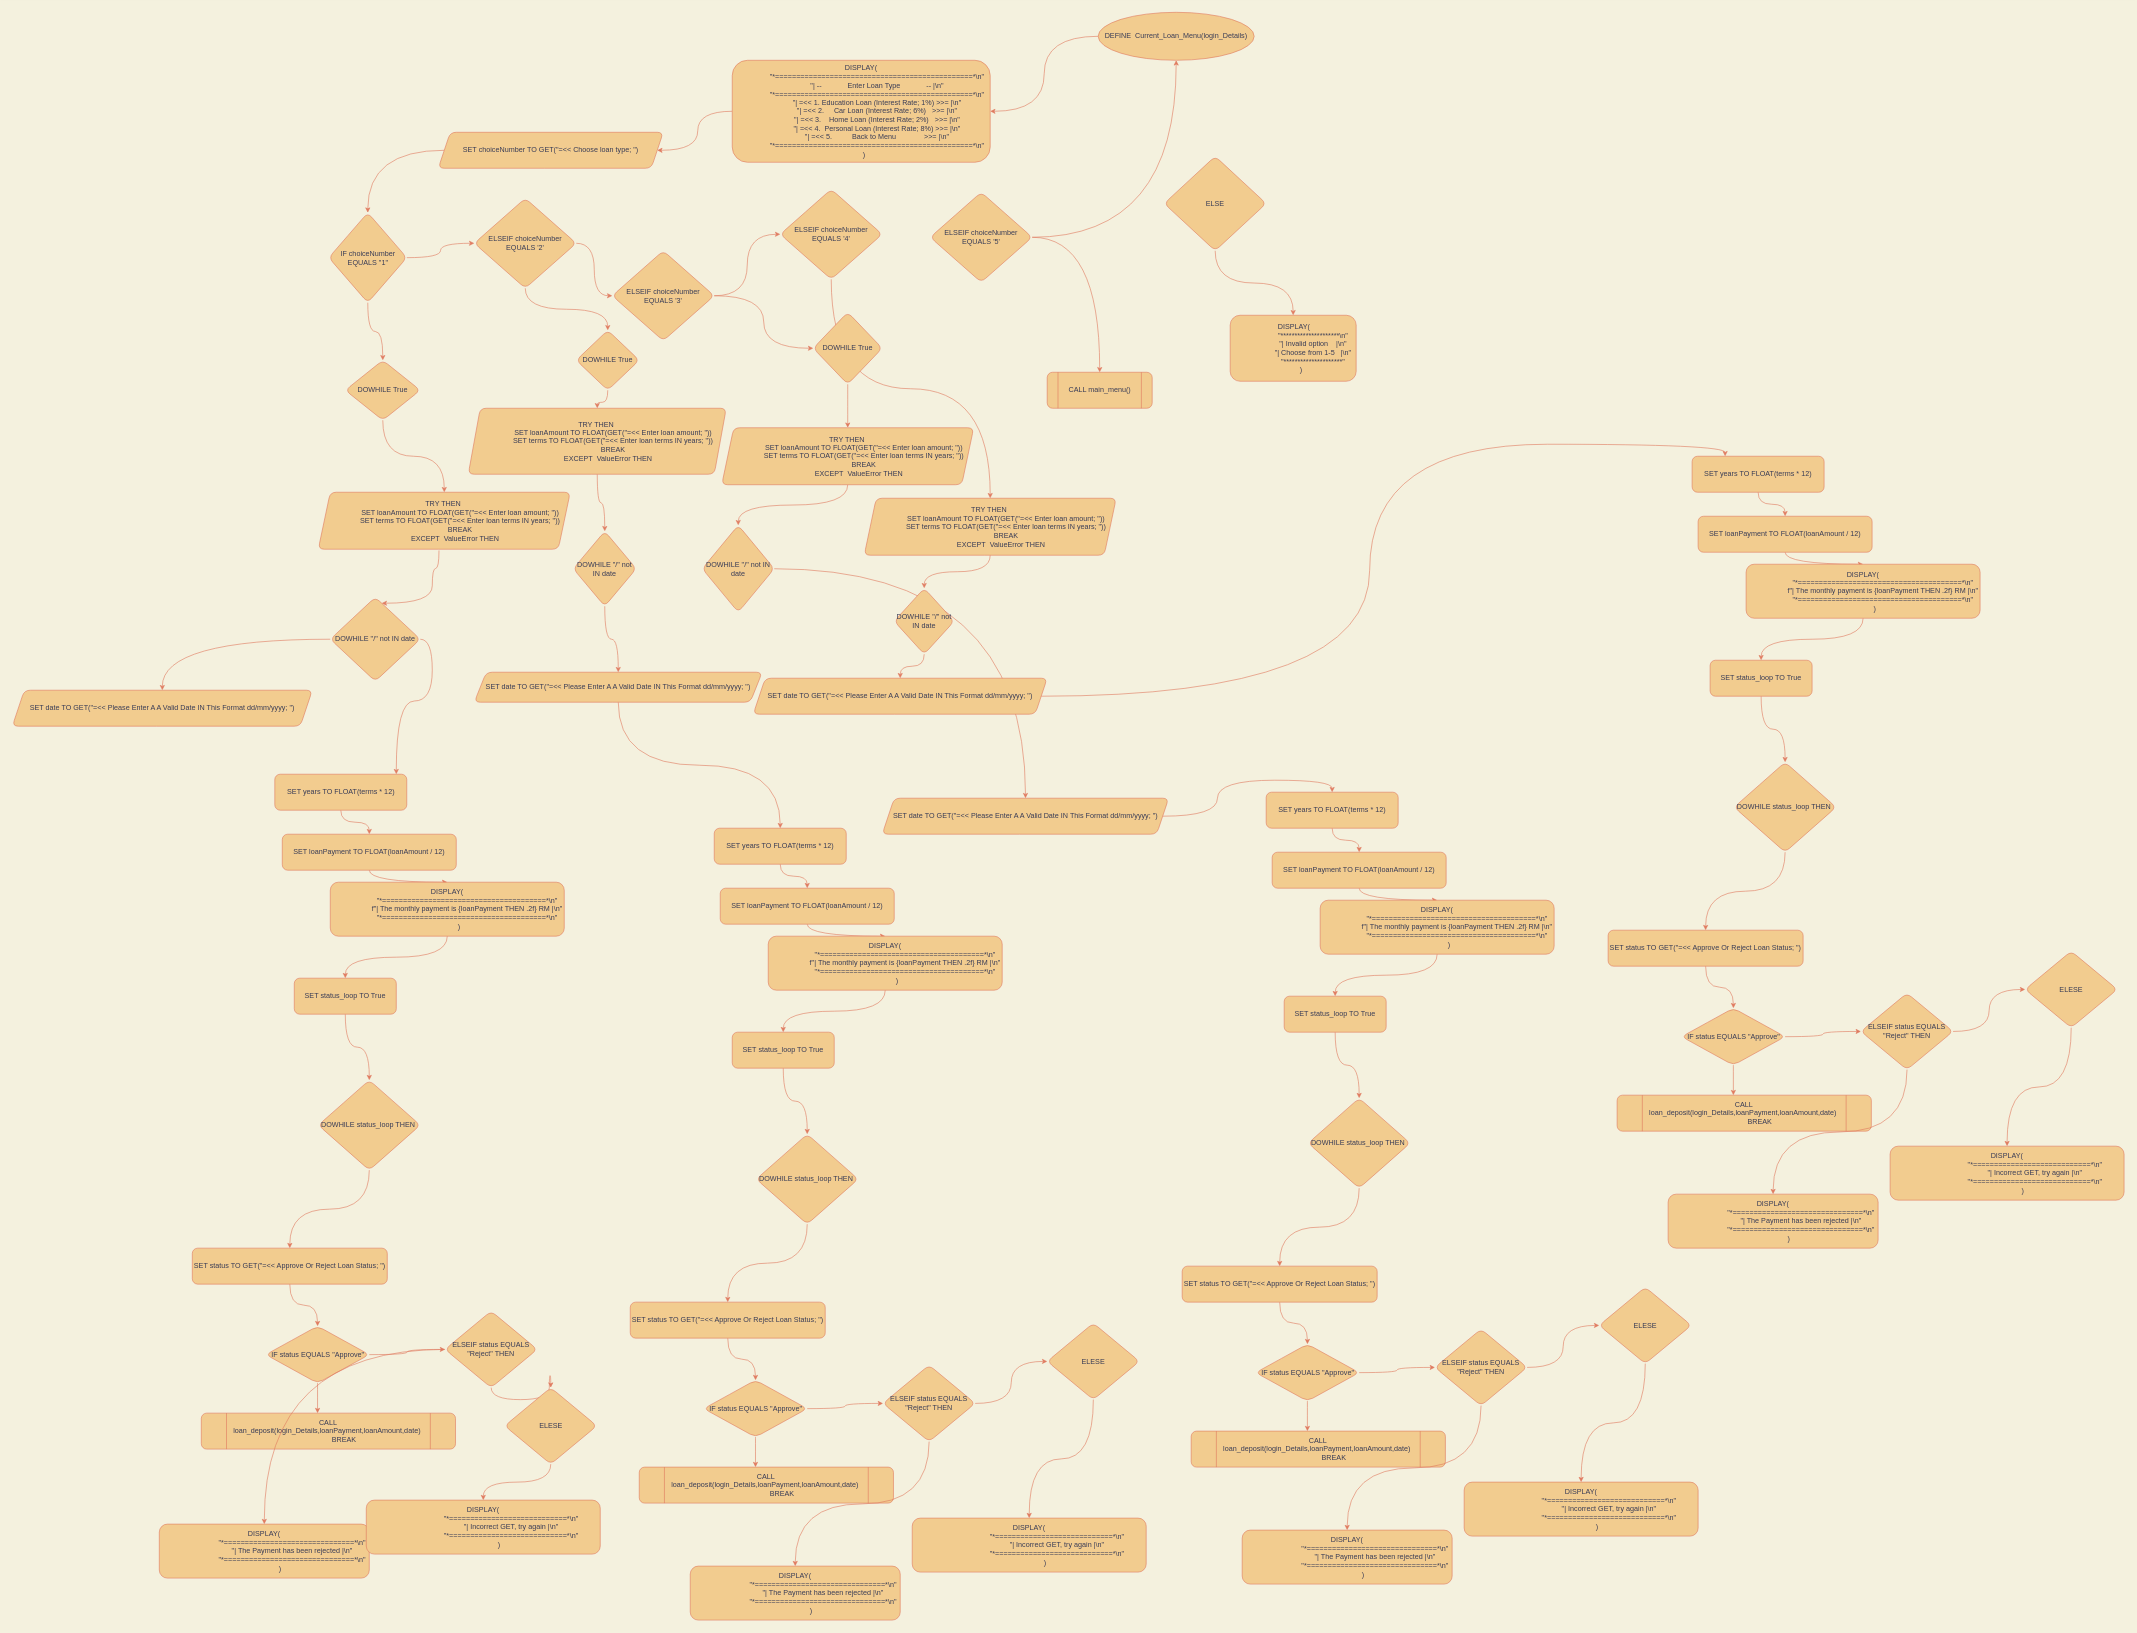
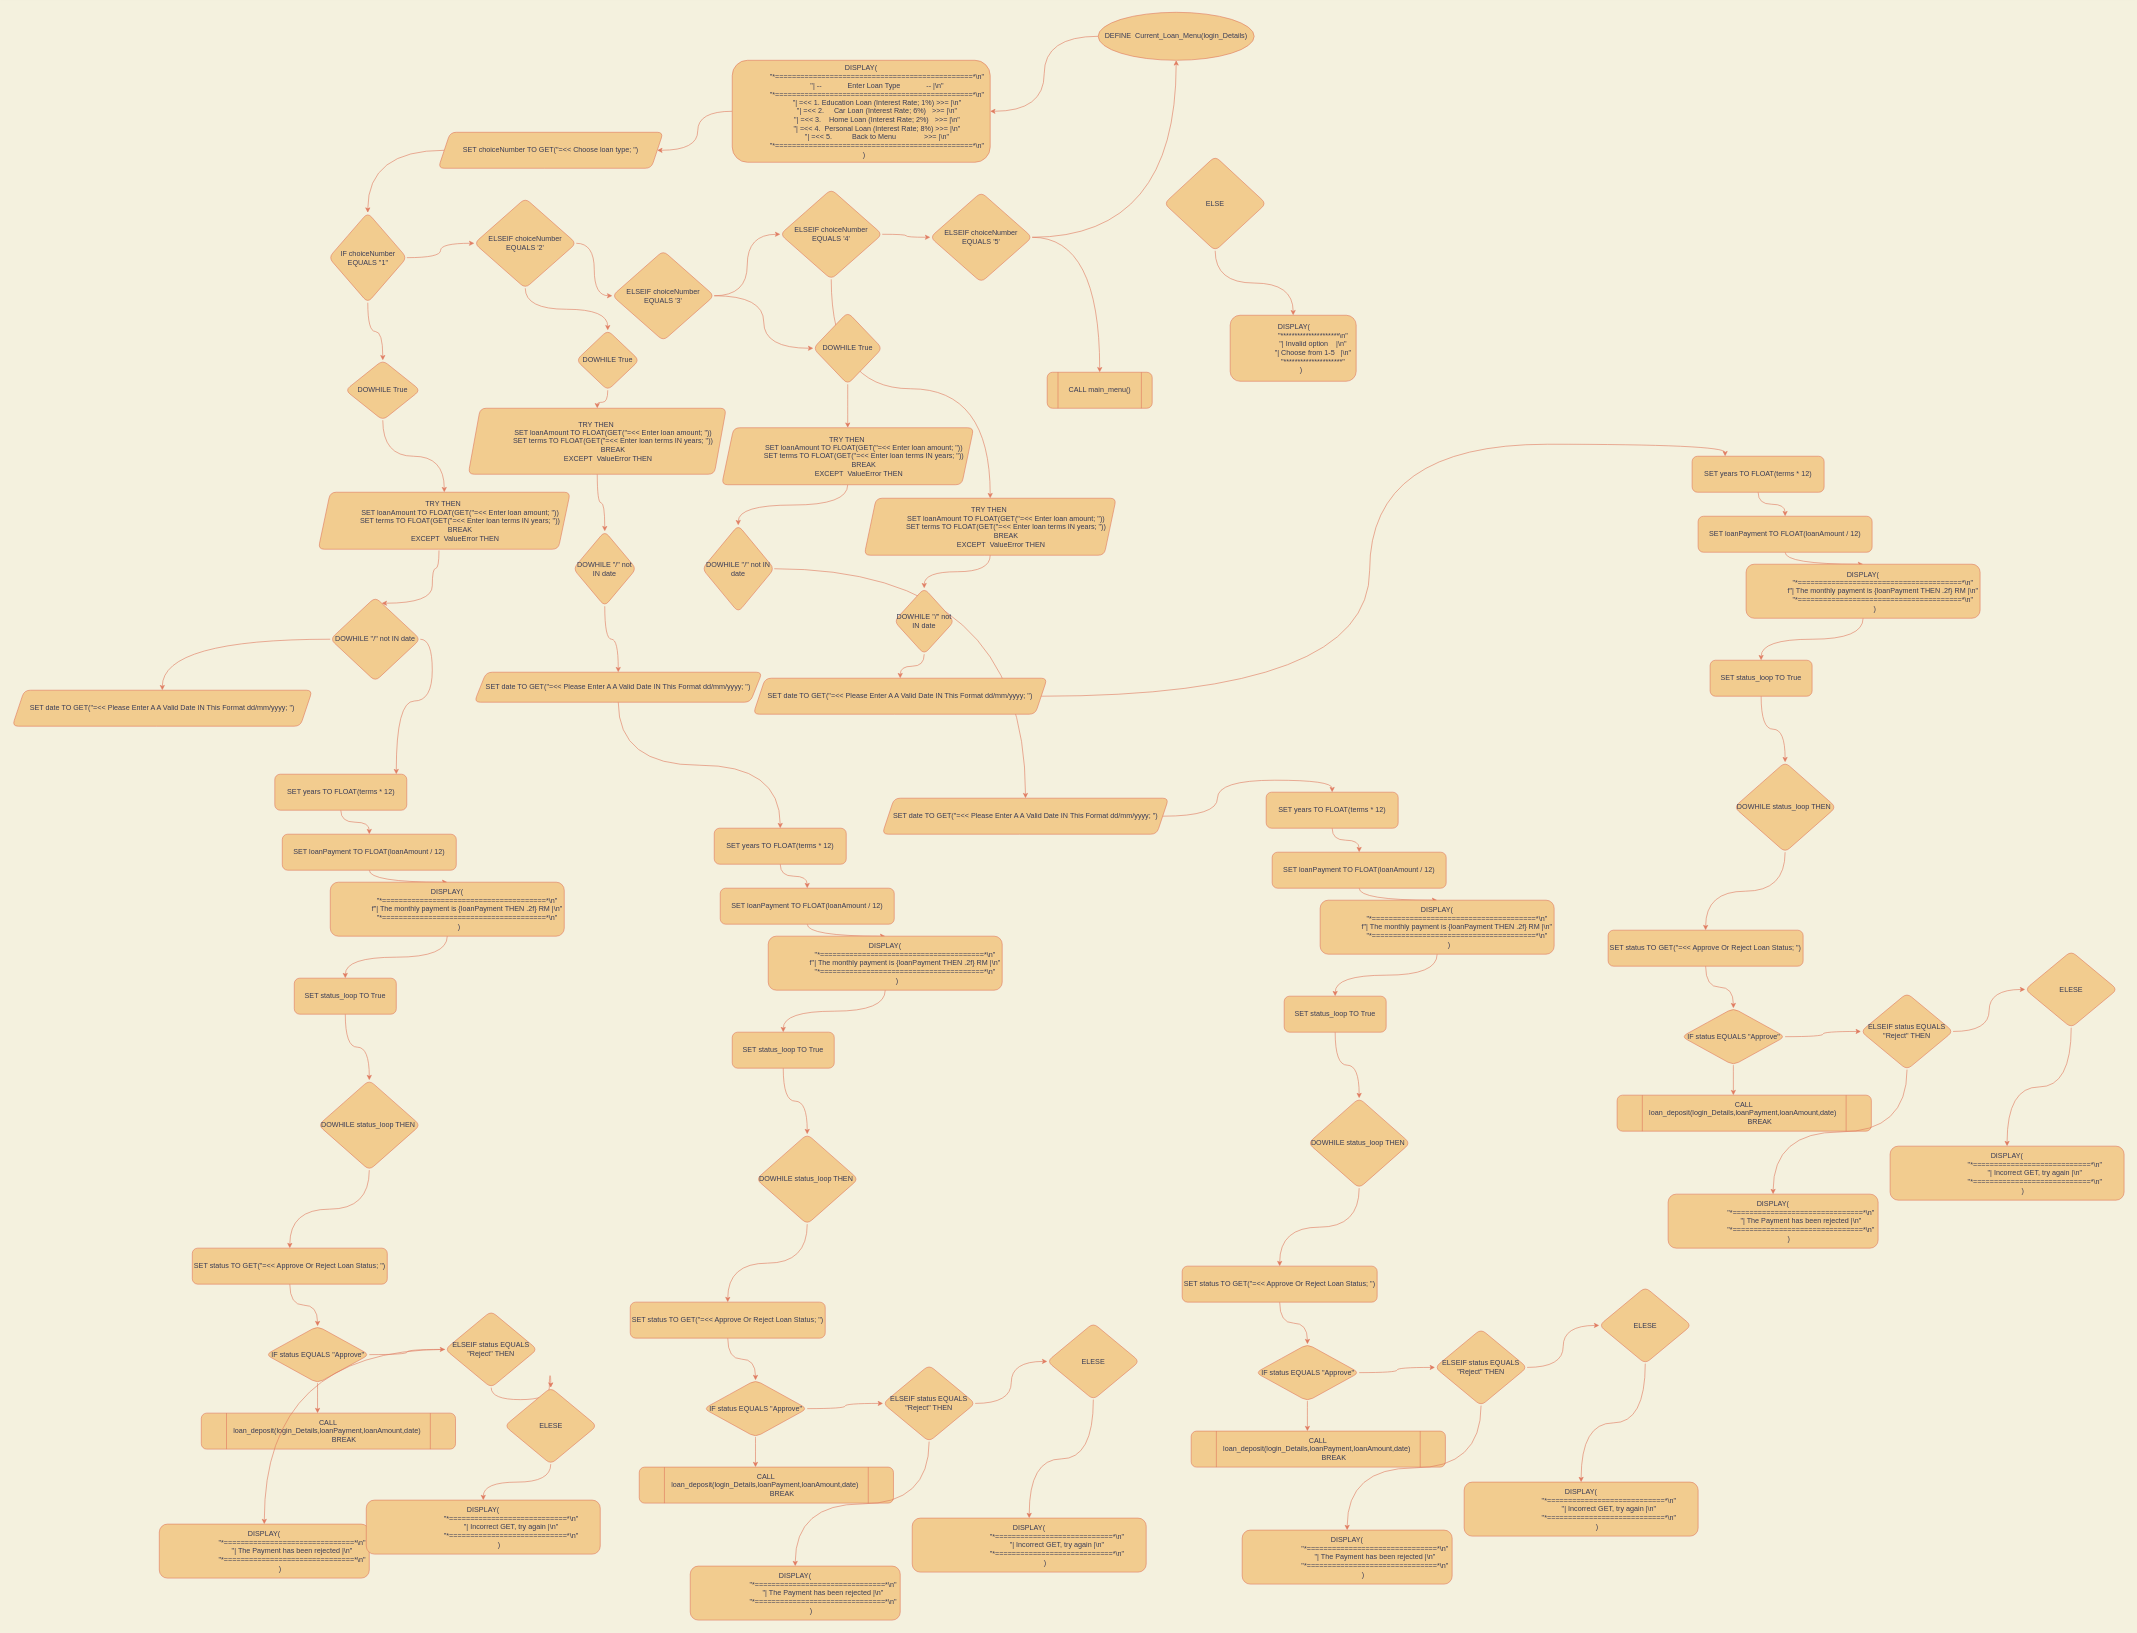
none -> (899, 235)
